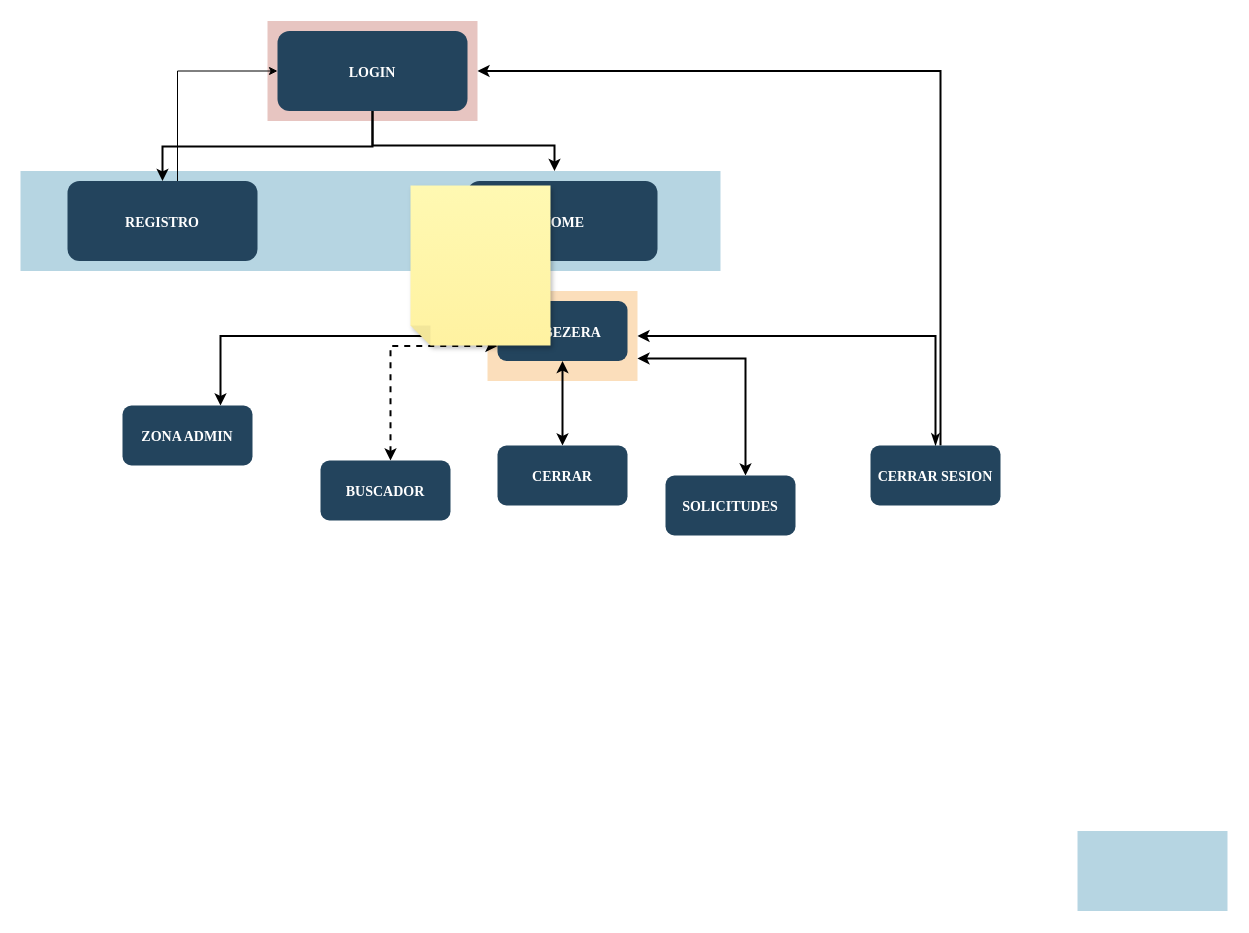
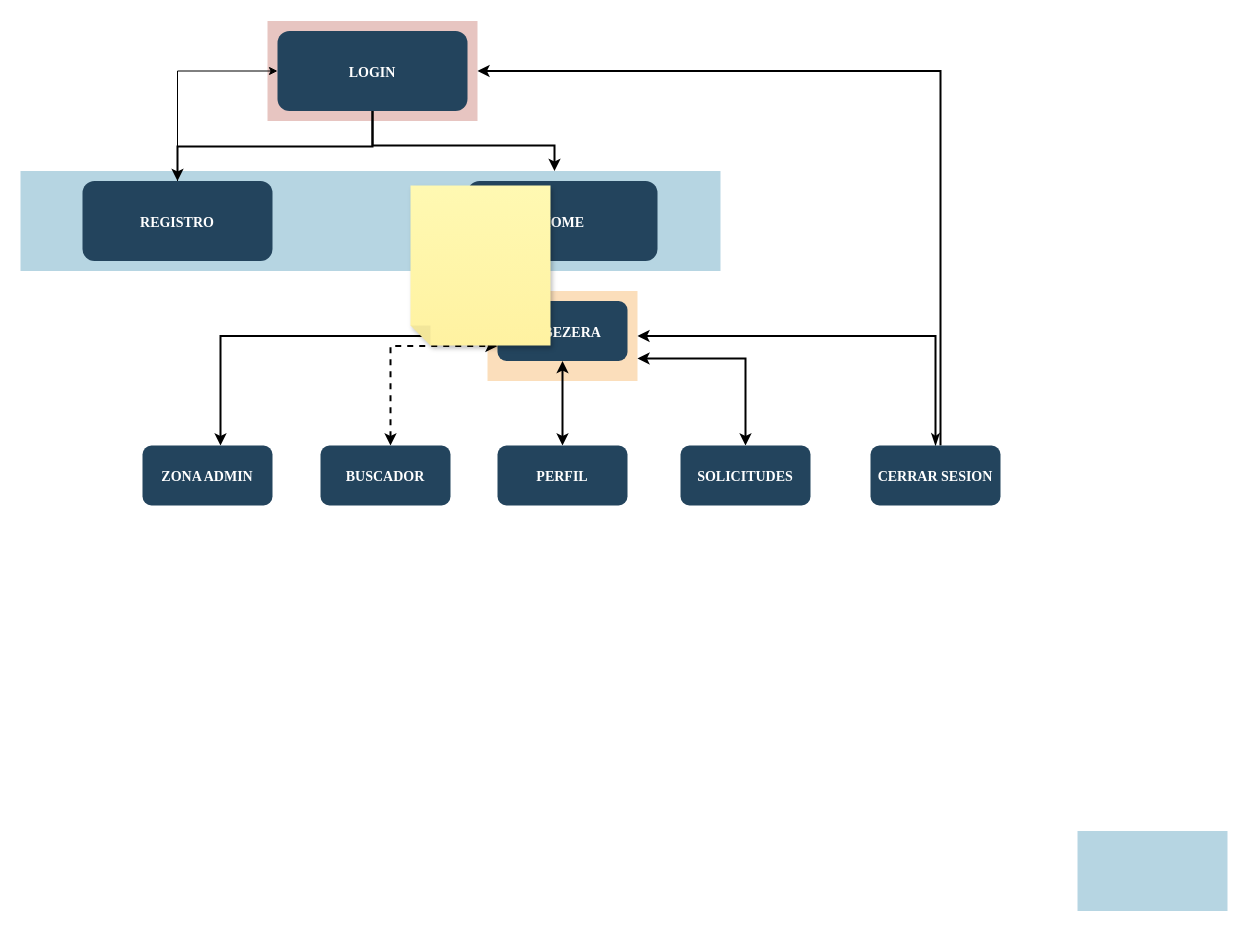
(163, 221) -> (178, 221)
(188, 436) -> (208, 476)
(562, 476) -> (562, 476)
(386, 491) -> (386, 476)
(731, 506) -> (746, 476)
